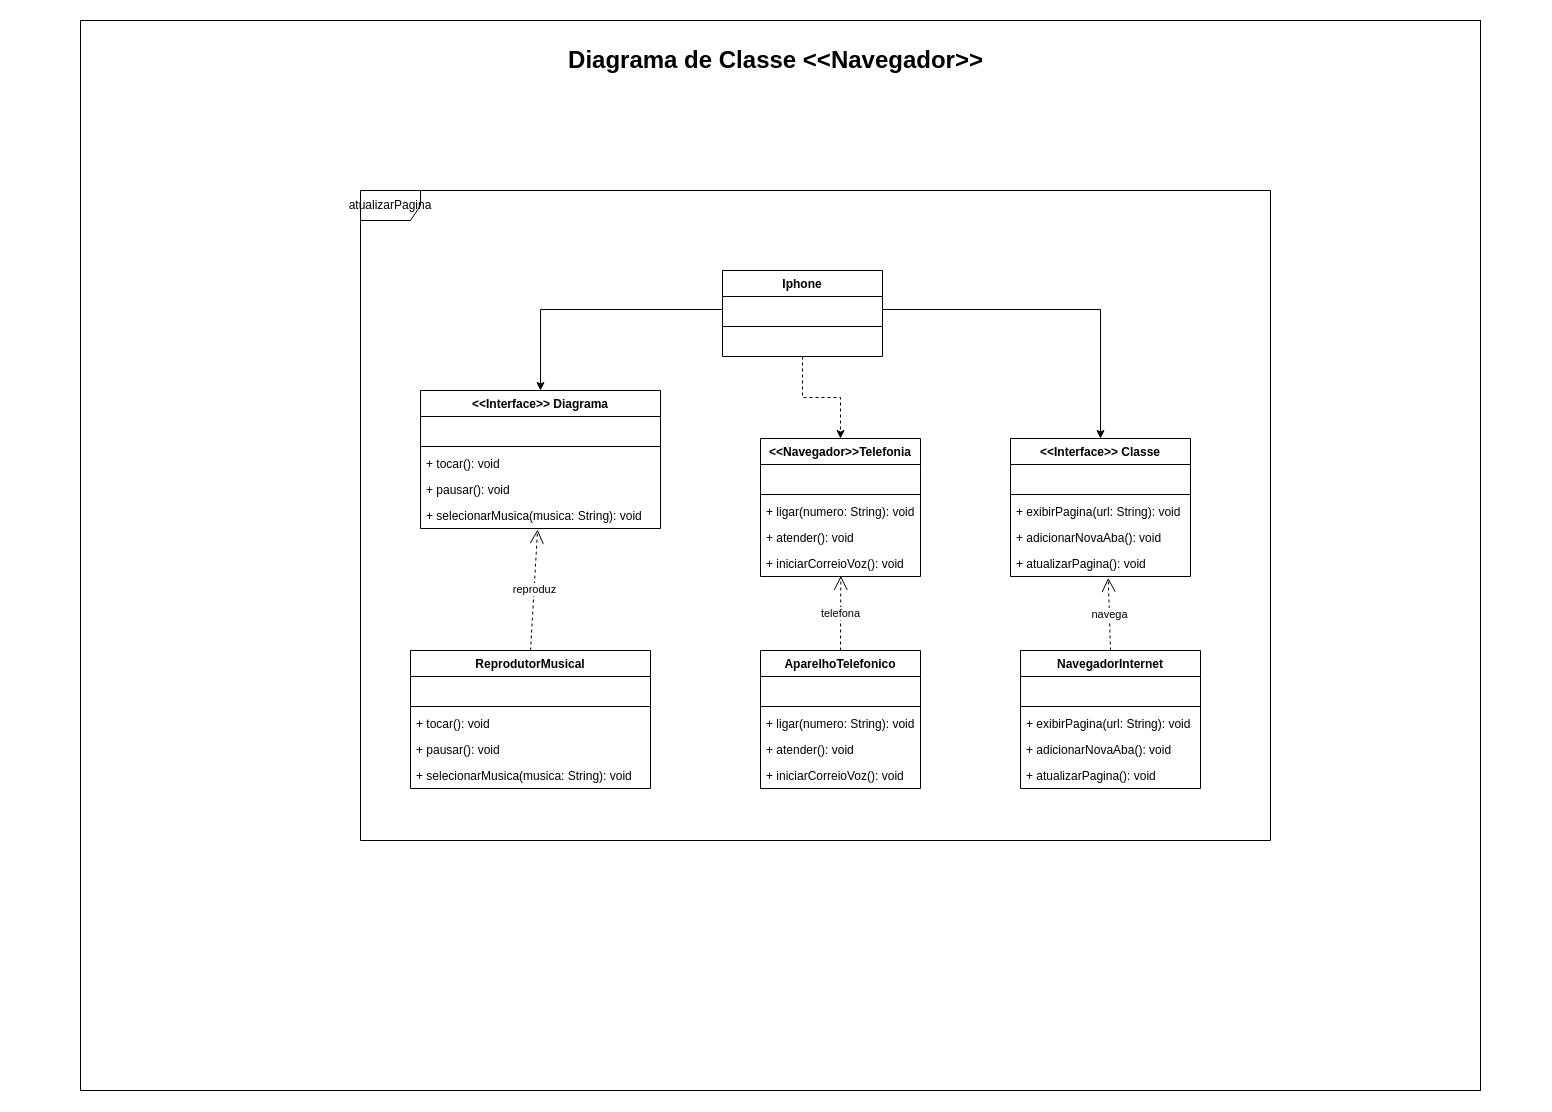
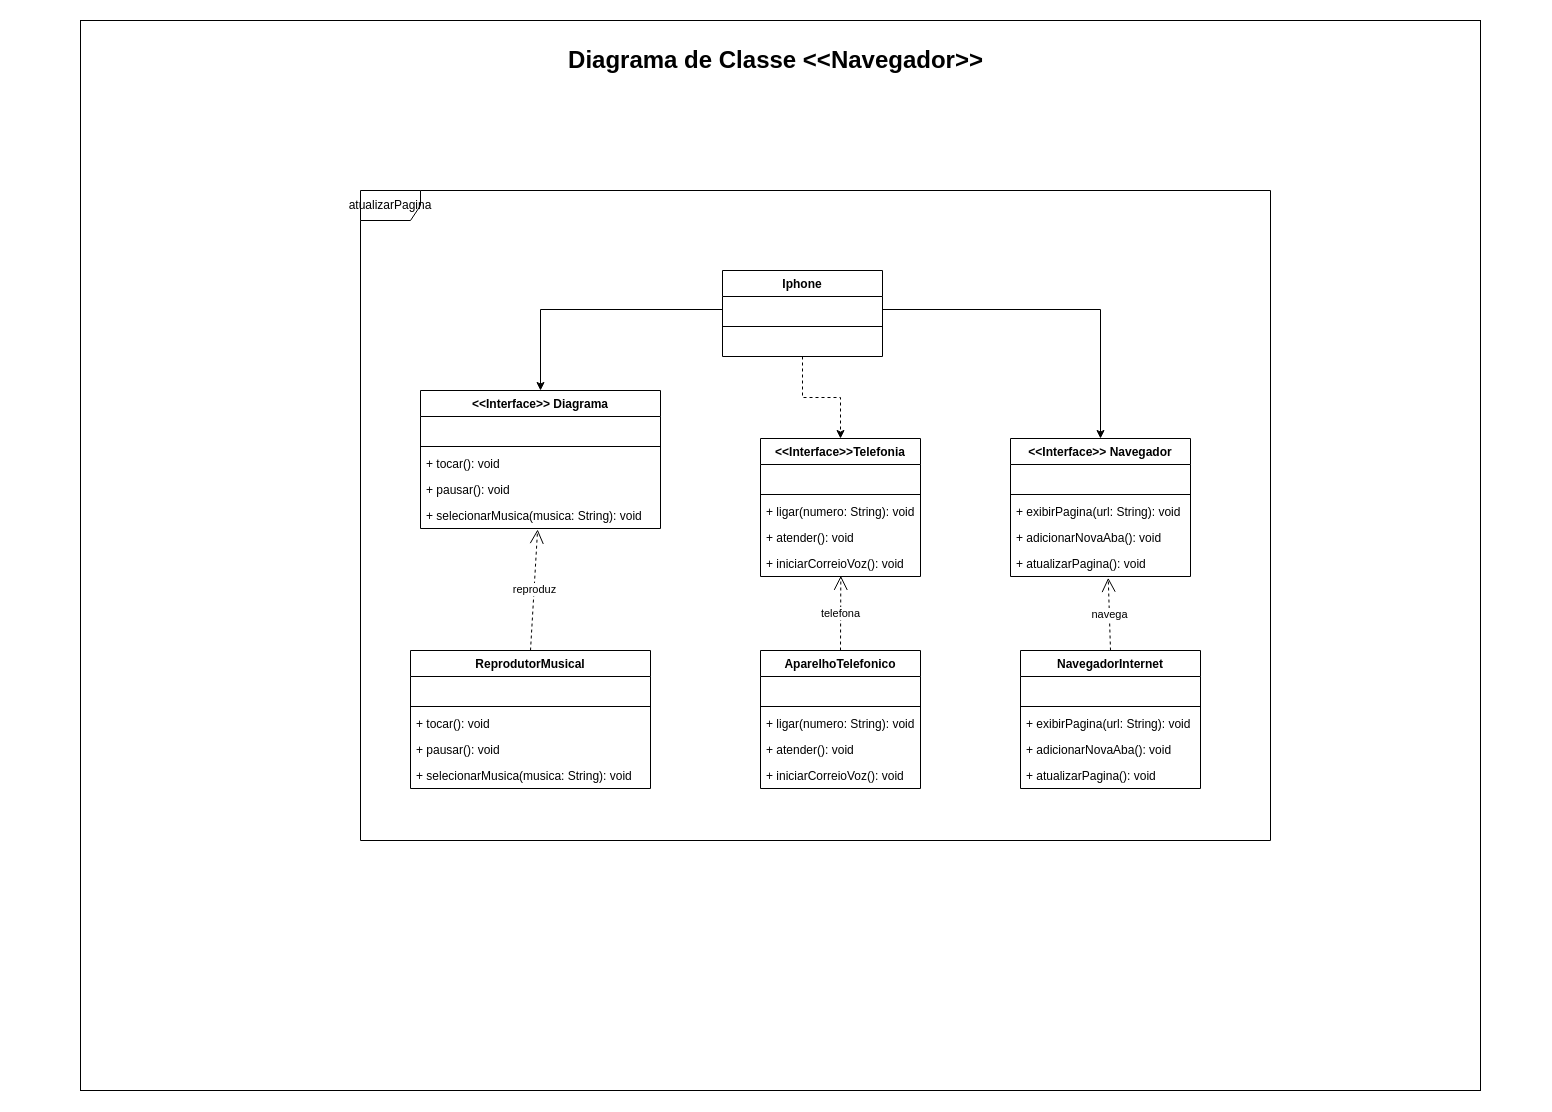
(841, 453) -> (841, 453)
(1101, 453) -> (1101, 453)
